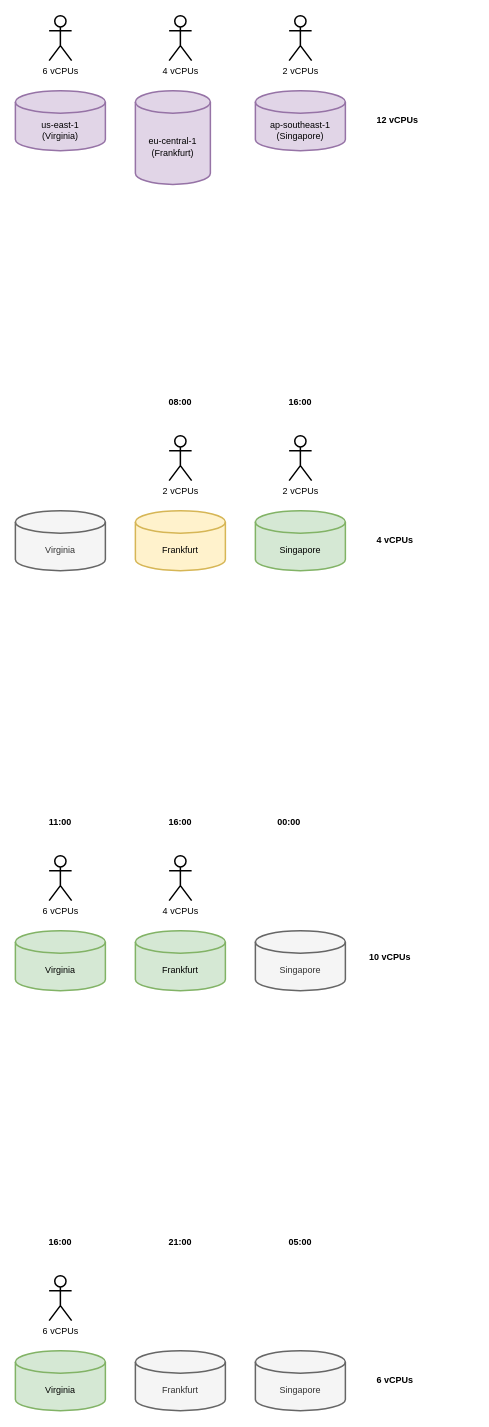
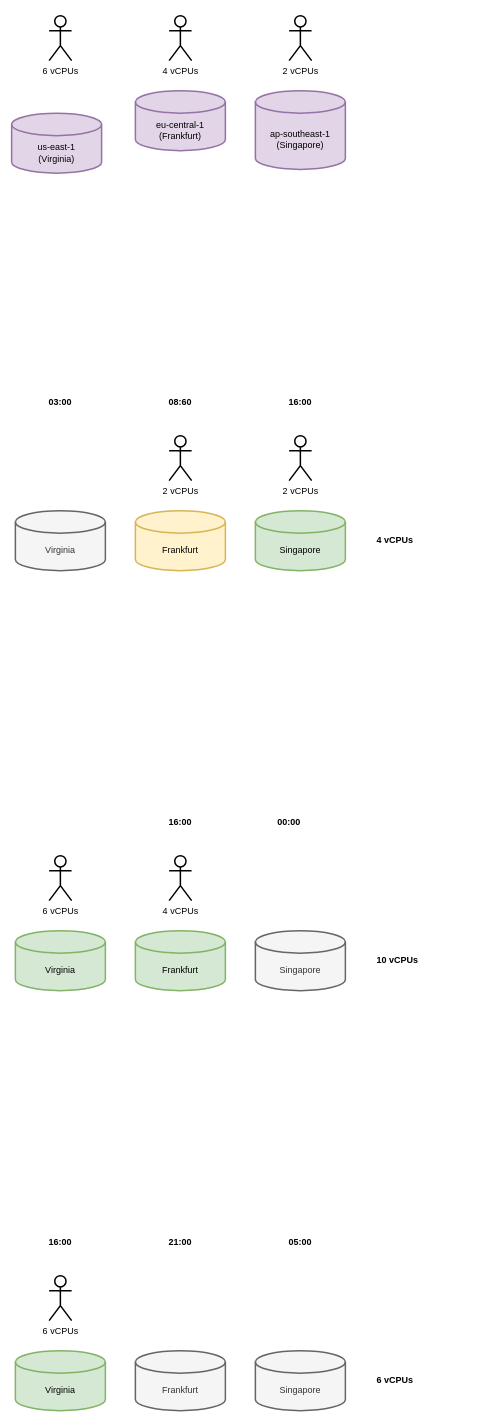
(60, 120) -> (57, 143)
(300, 120) -> (300, 130)
(424, 120) -> none
(173, 137) -> (180, 120)
none -> (60, 402)
(180, 402) -> (180, 402)
(60, 822) -> none
(417, 957) -> (424, 960)
